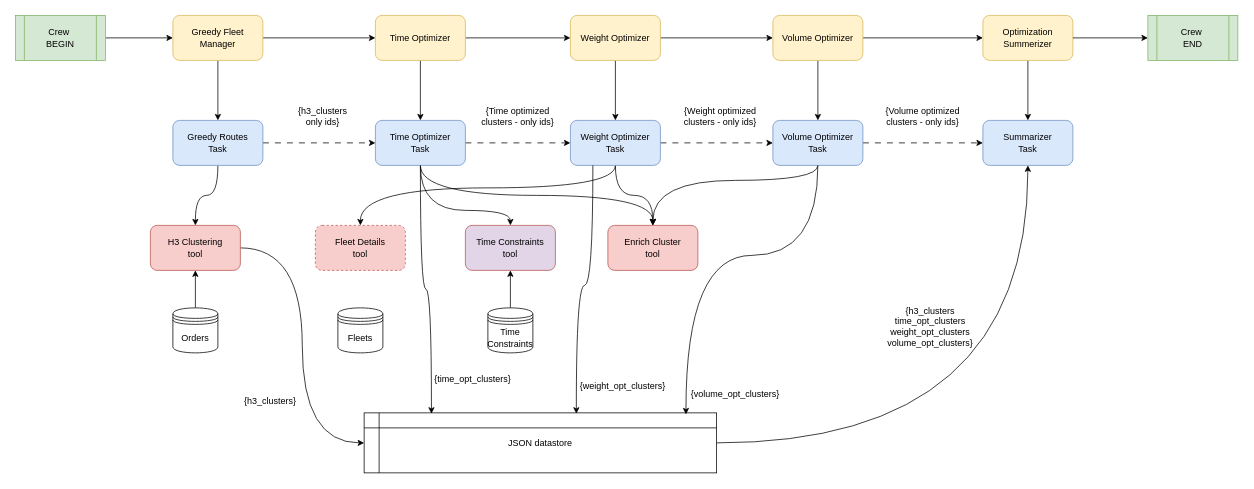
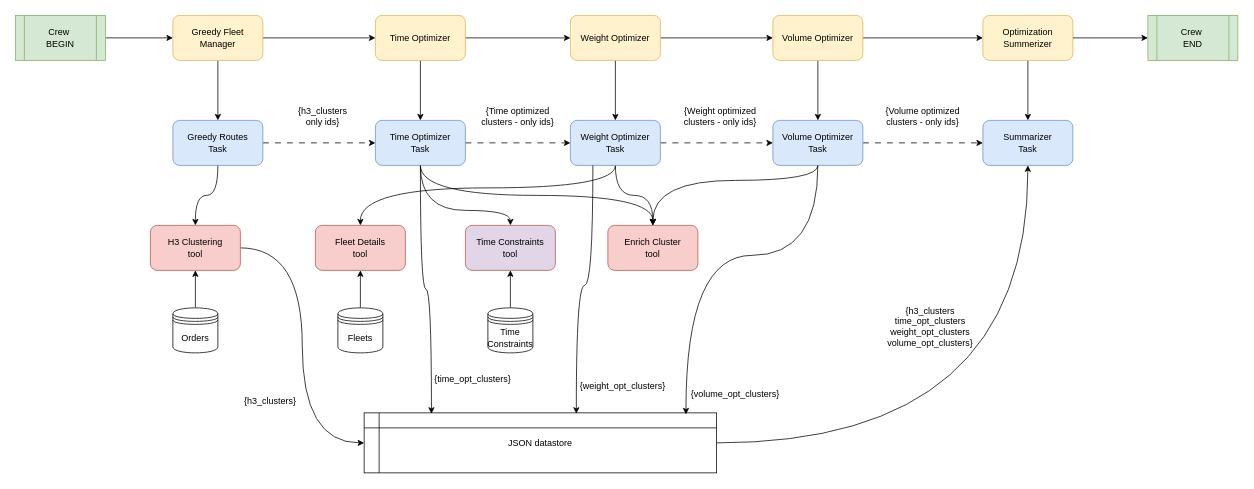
(360, 248) -> (360, 248)
none -> (360, 292)
